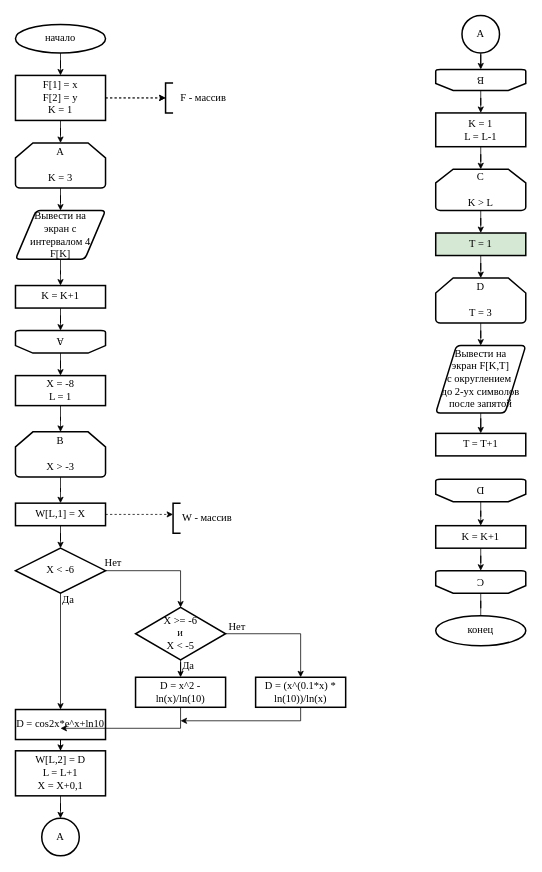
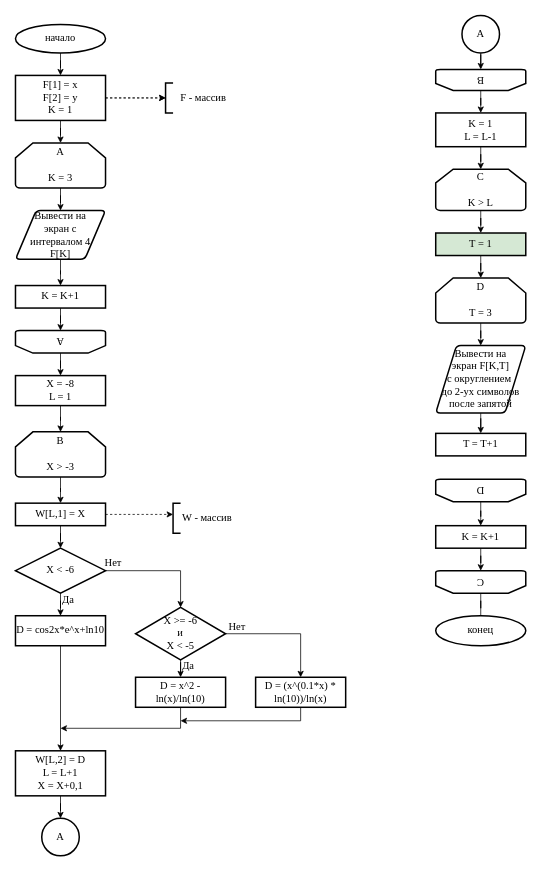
(60, 724) -> (60, 630)
